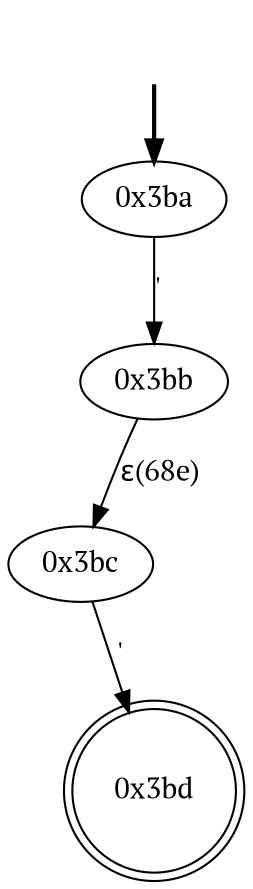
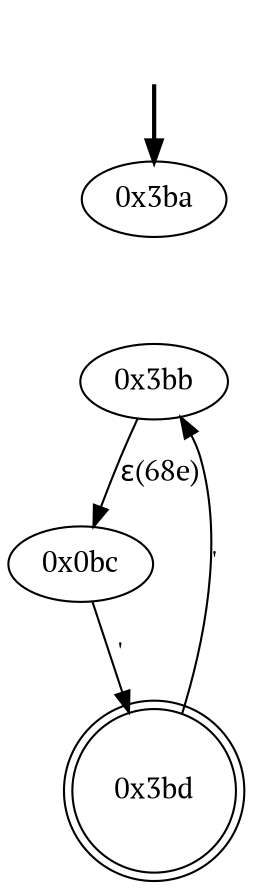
(154, 280) -> (210, 575)
(81, 564) -> (81, 564)
